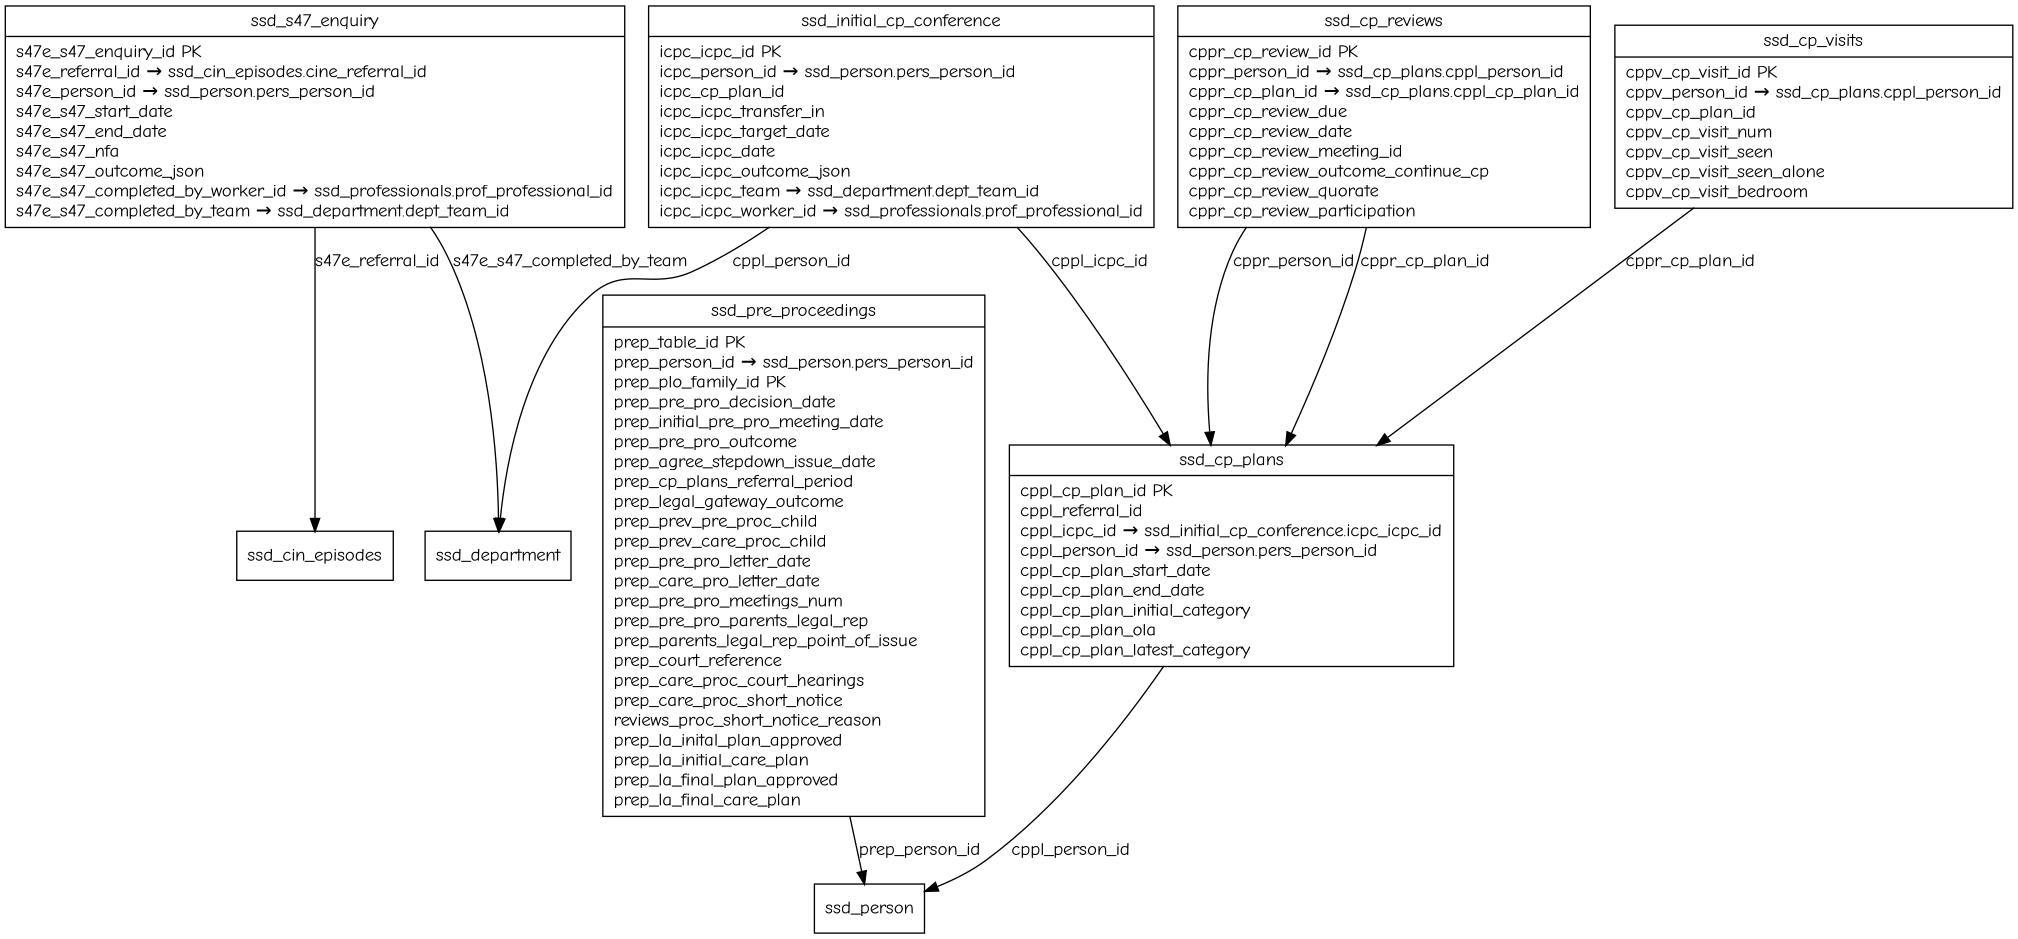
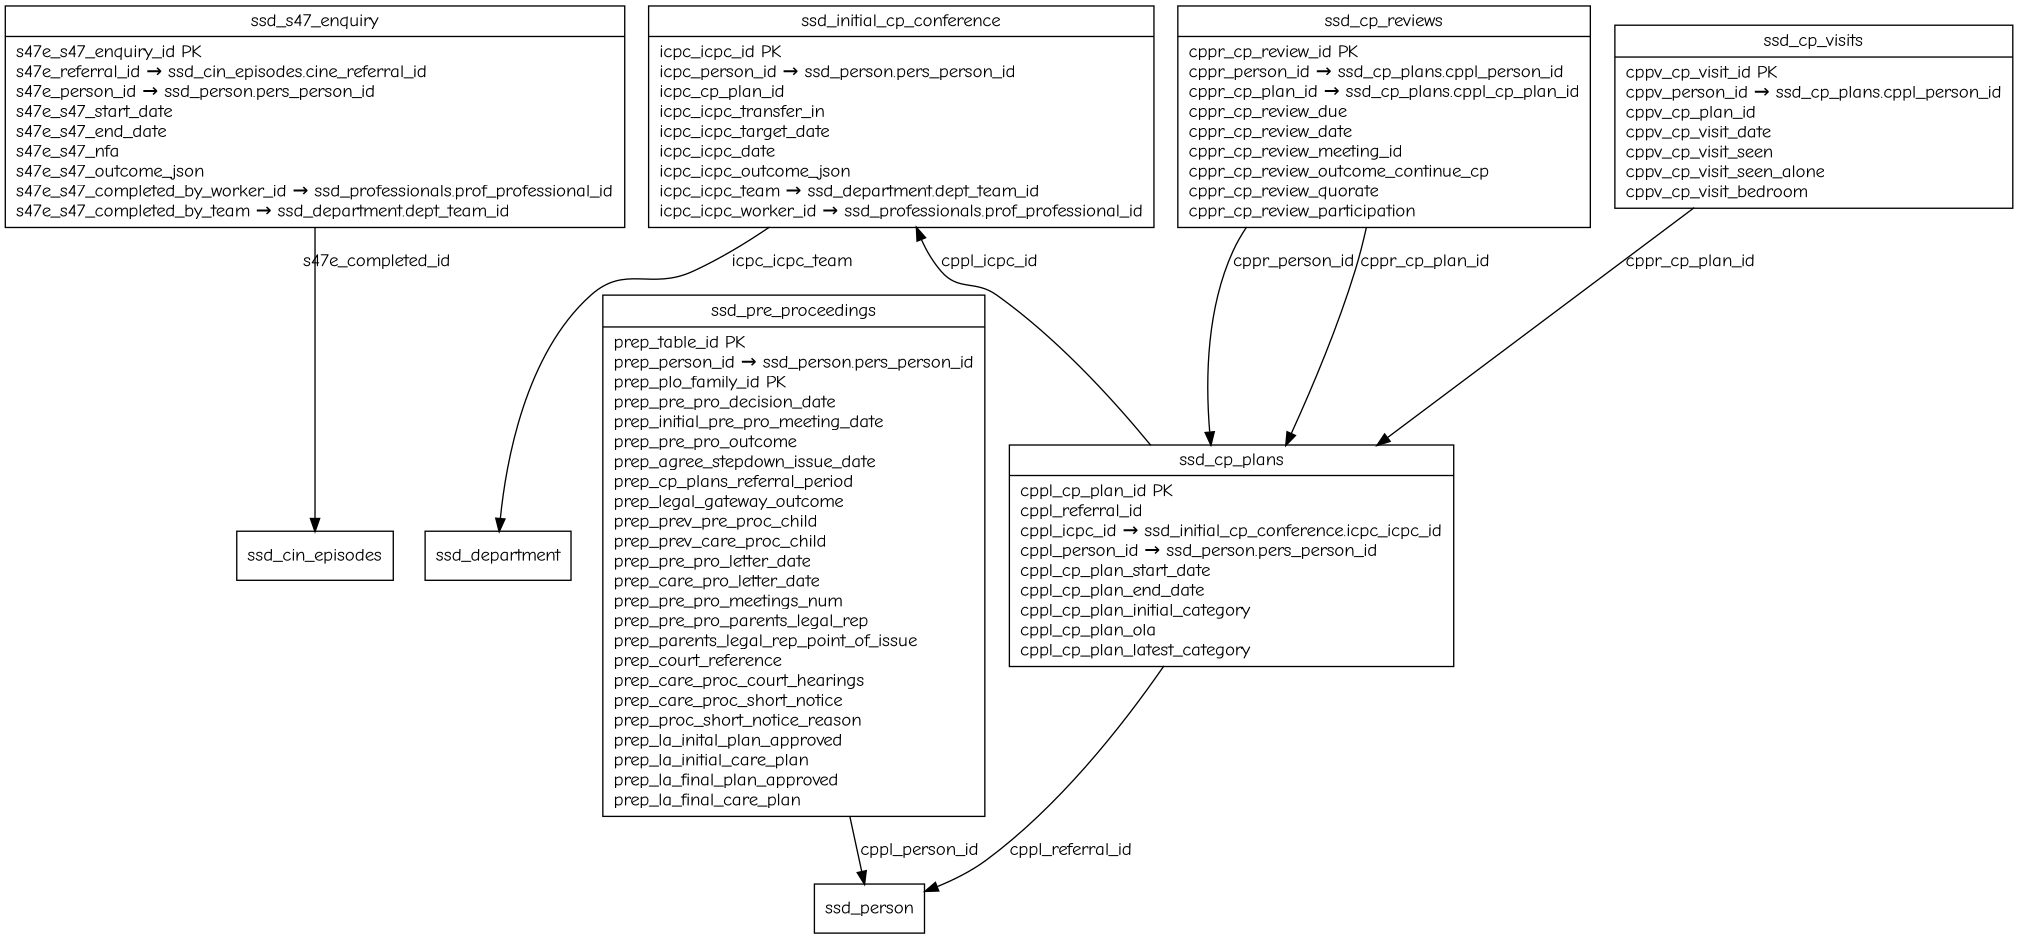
(1699, 132) -> (1698, 132)
(377, 261) -> (377, 261)
(792, 261) -> (792, 261)
(1095, 327) -> (1042, 331)
(483, 368) -> none
(747, 720) -> (737, 720)
(920, 850) -> (920, 850)
(1071, 850) -> (1071, 850)
